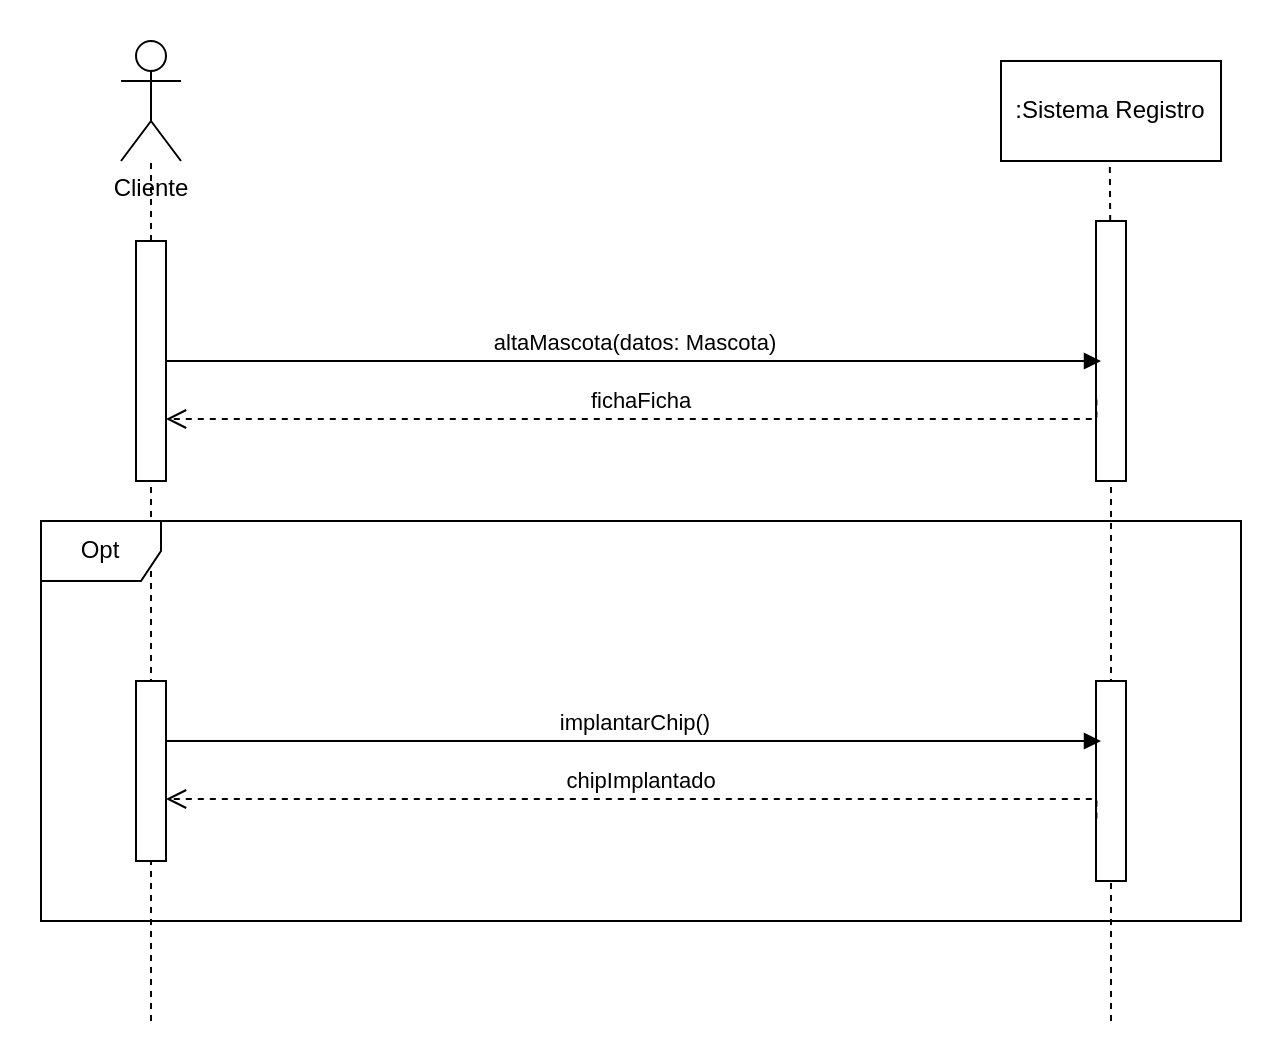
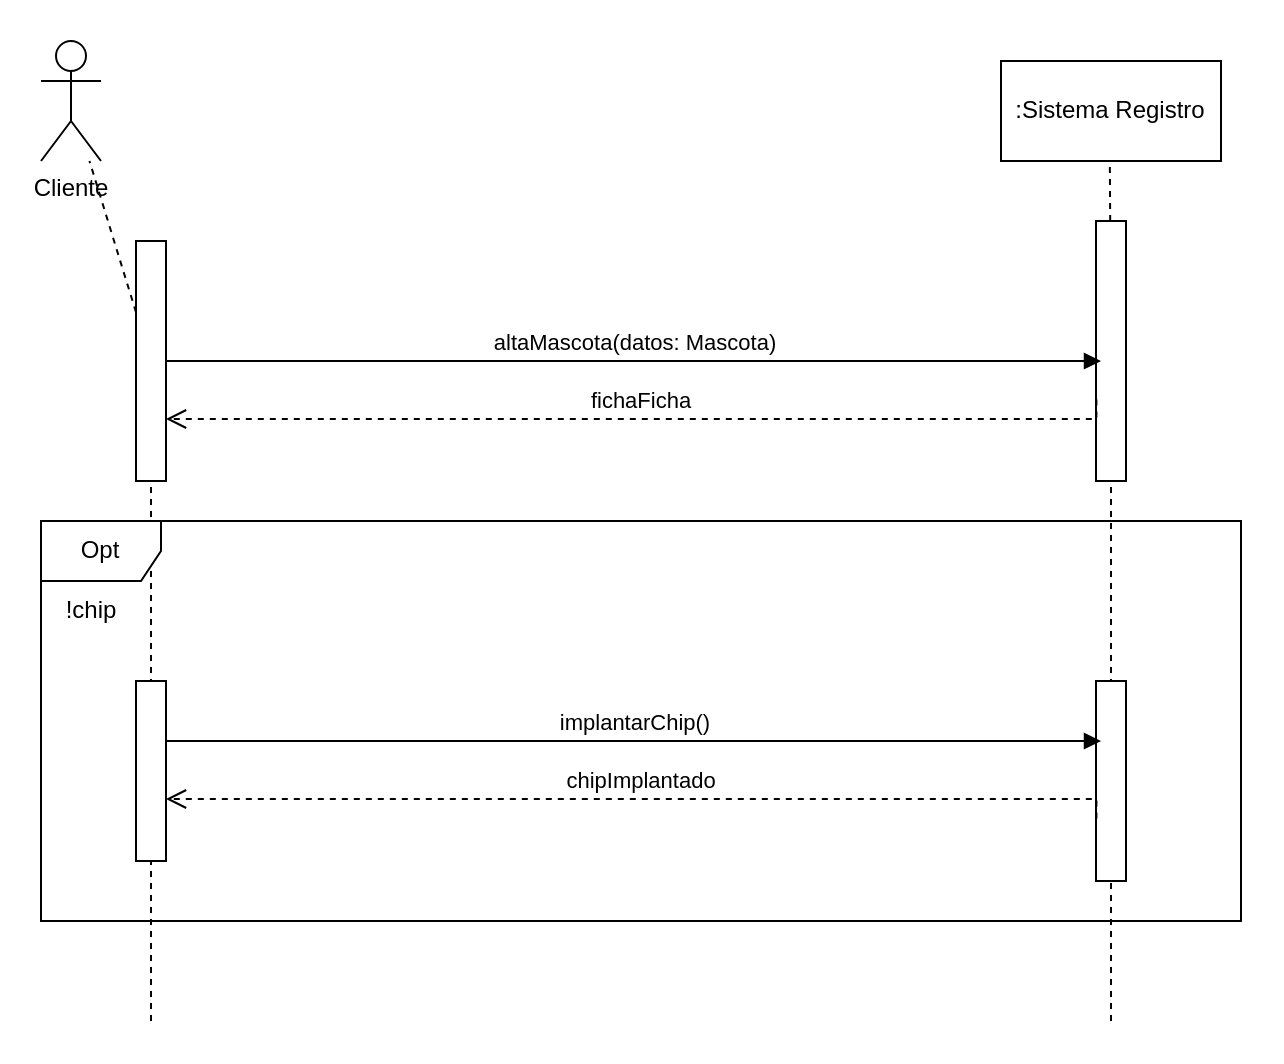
(151, 101) -> (71, 101)
none -> (91, 611)
